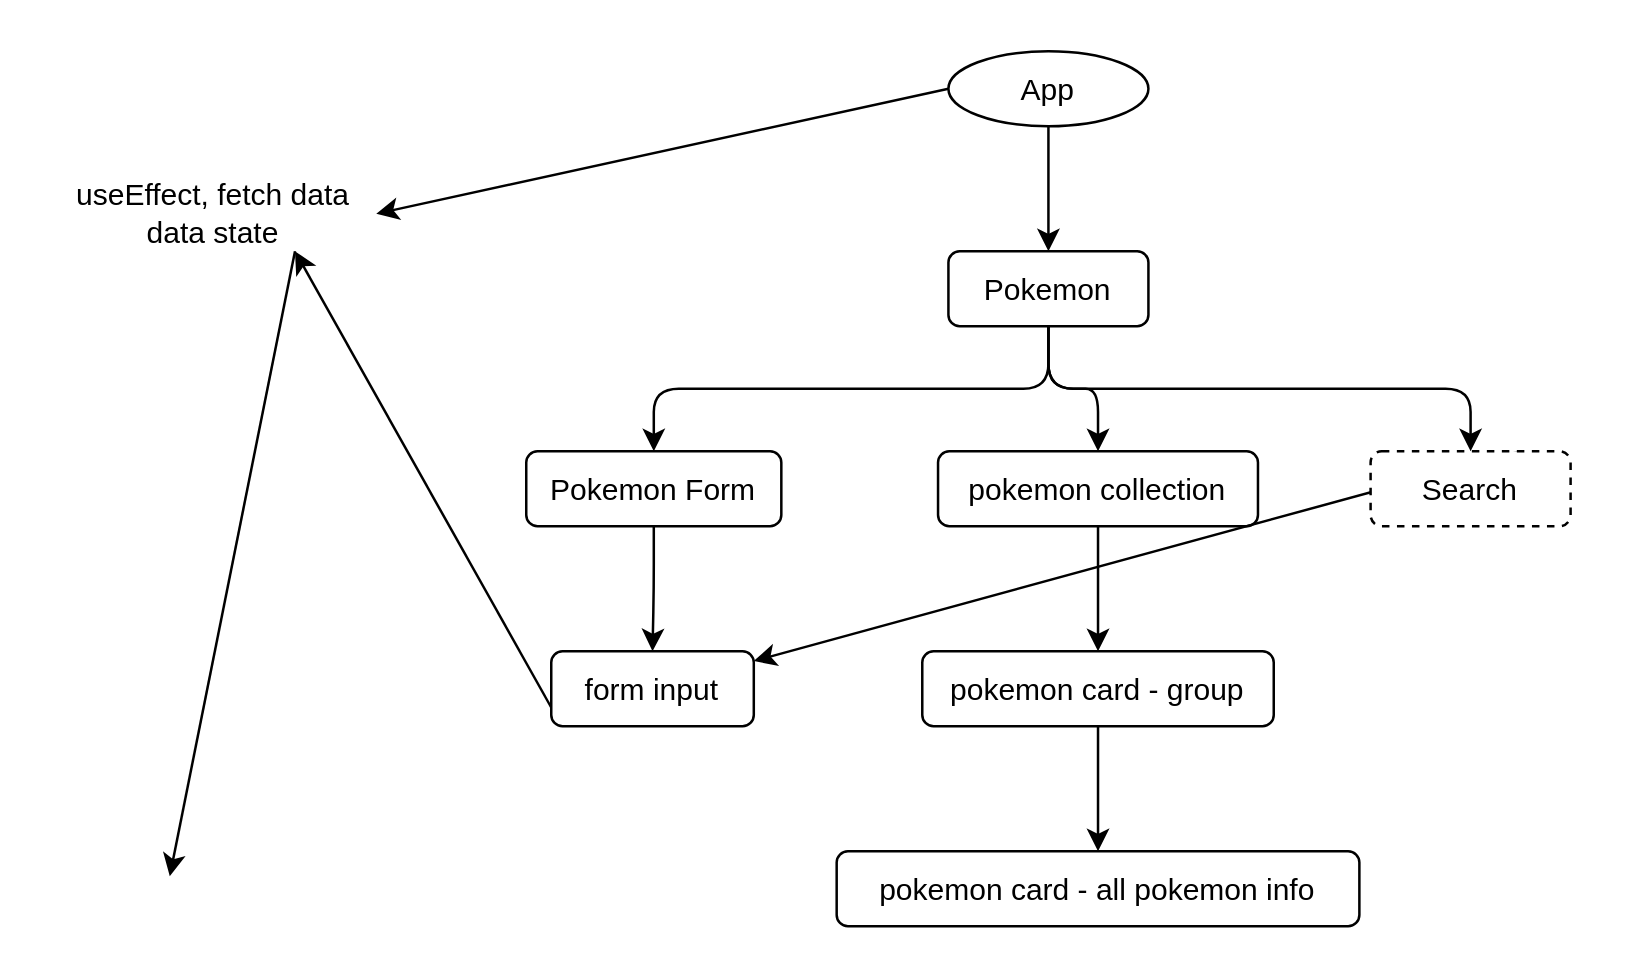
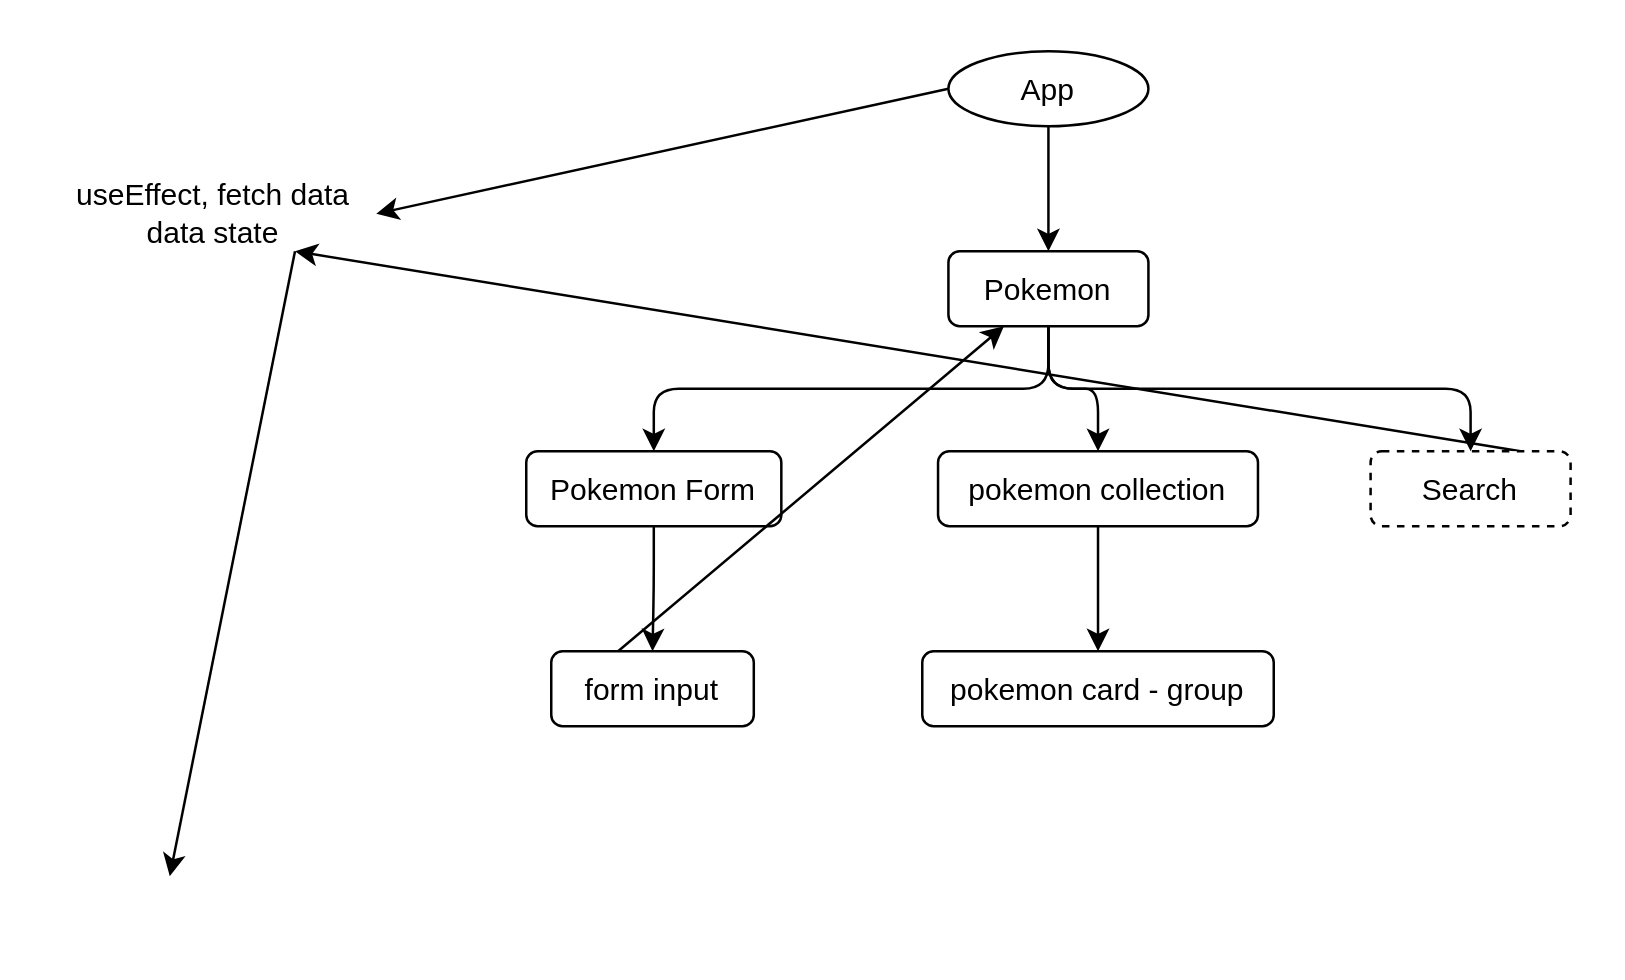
(427, 487) -> (792, 505)
(932, 612) -> (634, 307)
(1098, 780) -> none
(1098, 889) -> none
